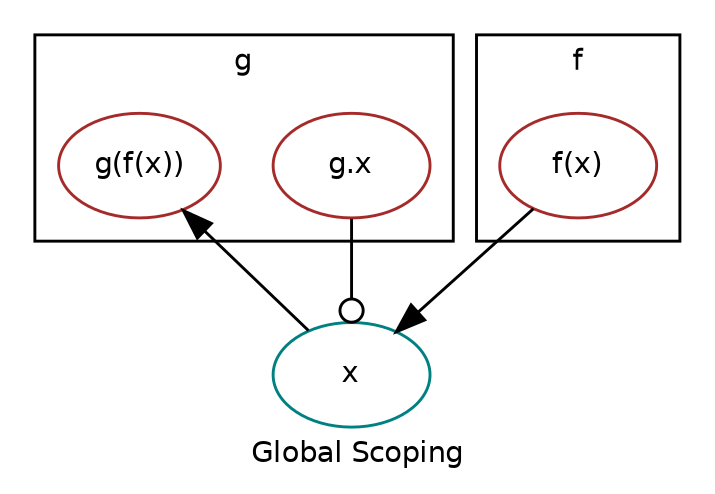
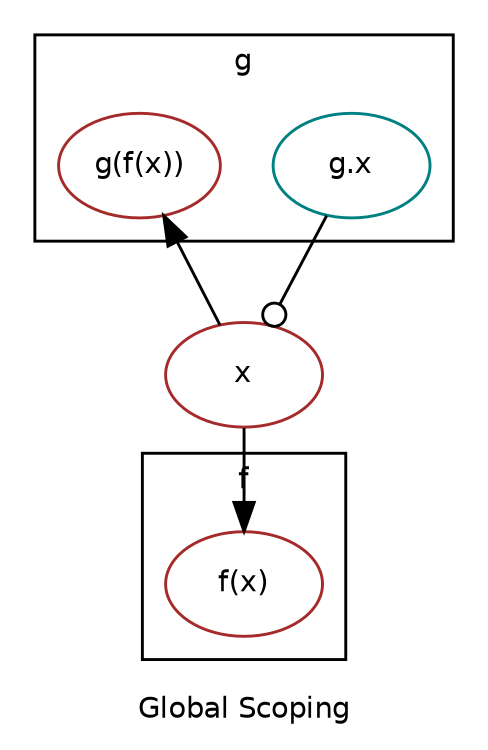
(352, 166) -> (352, 166)
(476, 260) -> (244, 471)
(352, 375) -> (244, 375)
